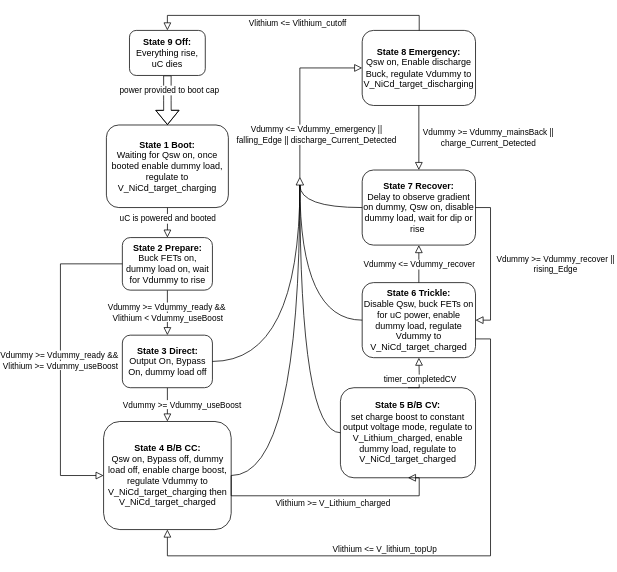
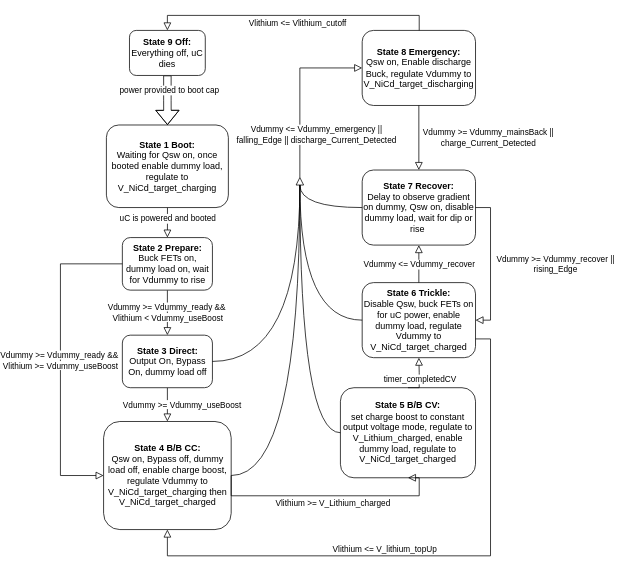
(167, 53) -> (167, 53)
